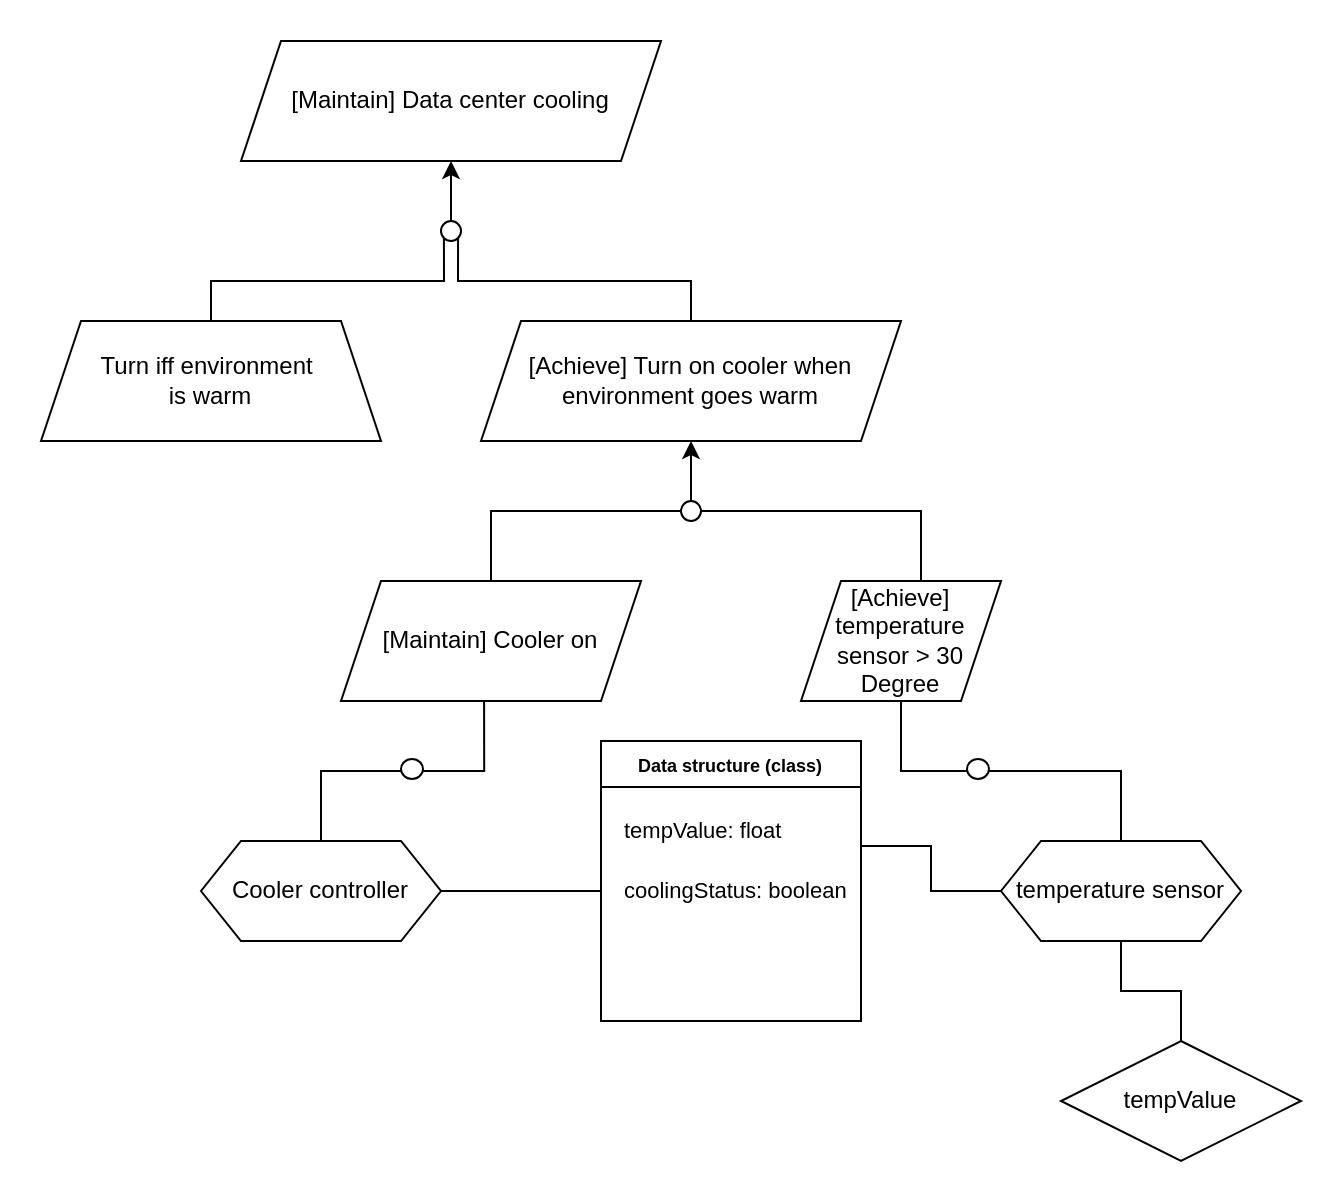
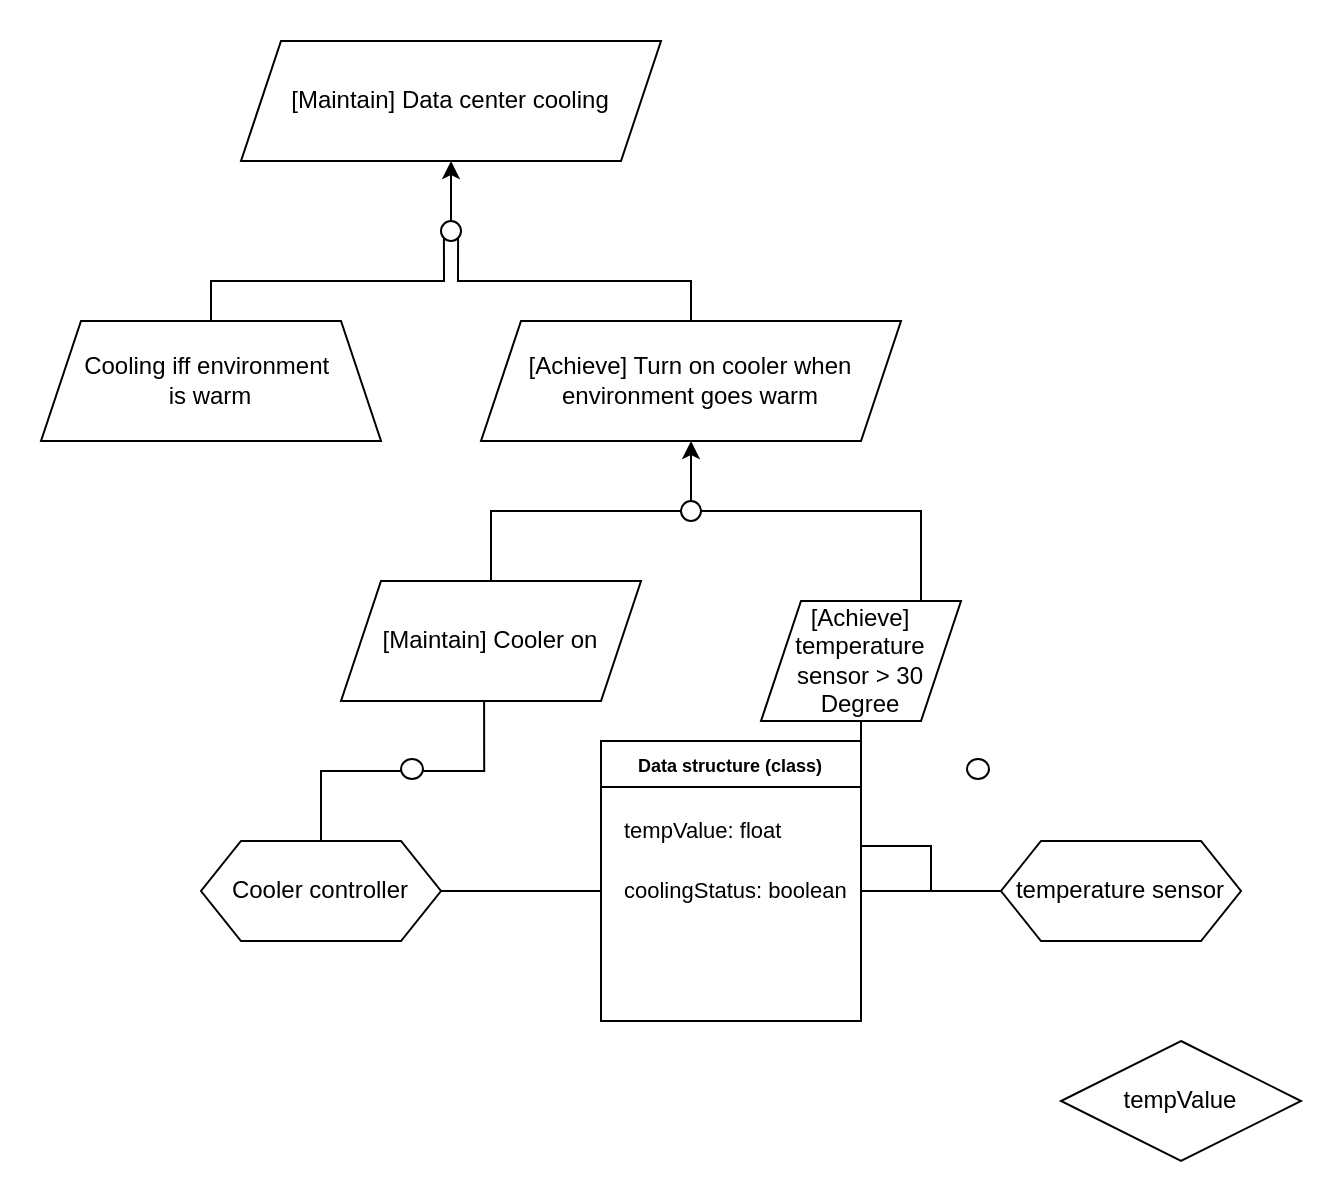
(211, 381) -> (211, 381)
(901, 641) -> (861, 661)
(1151, 991) -> none
